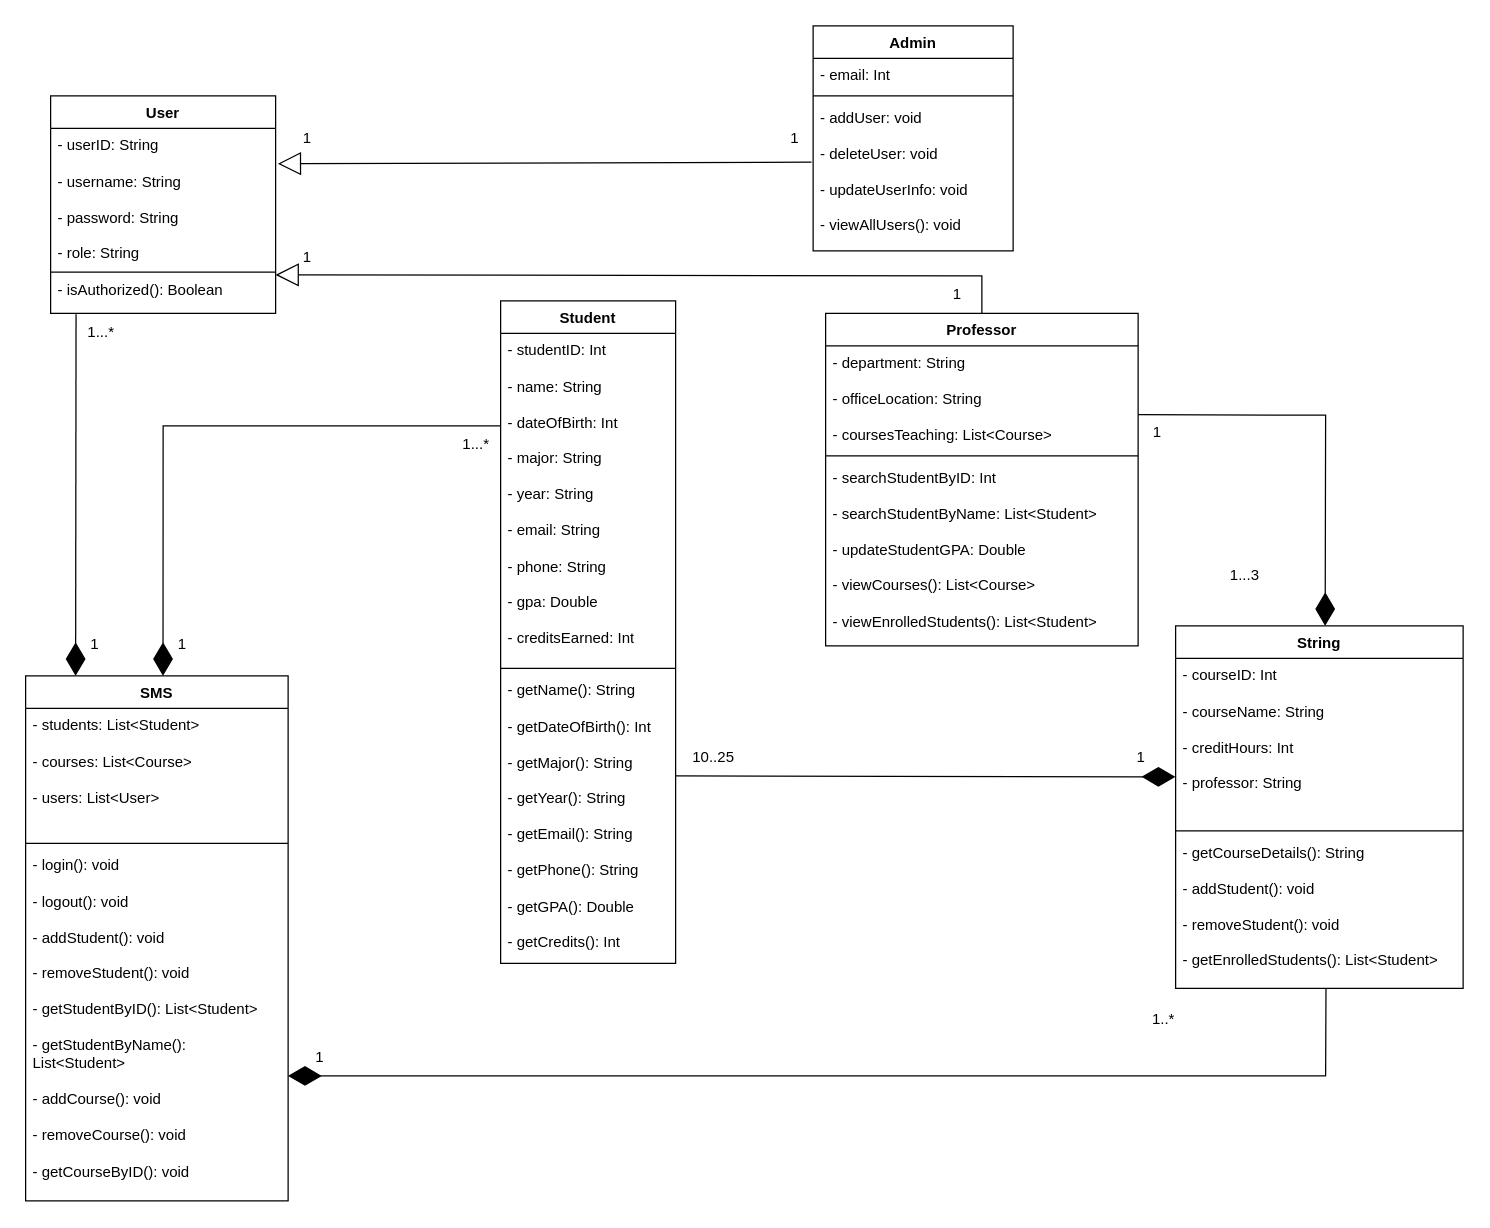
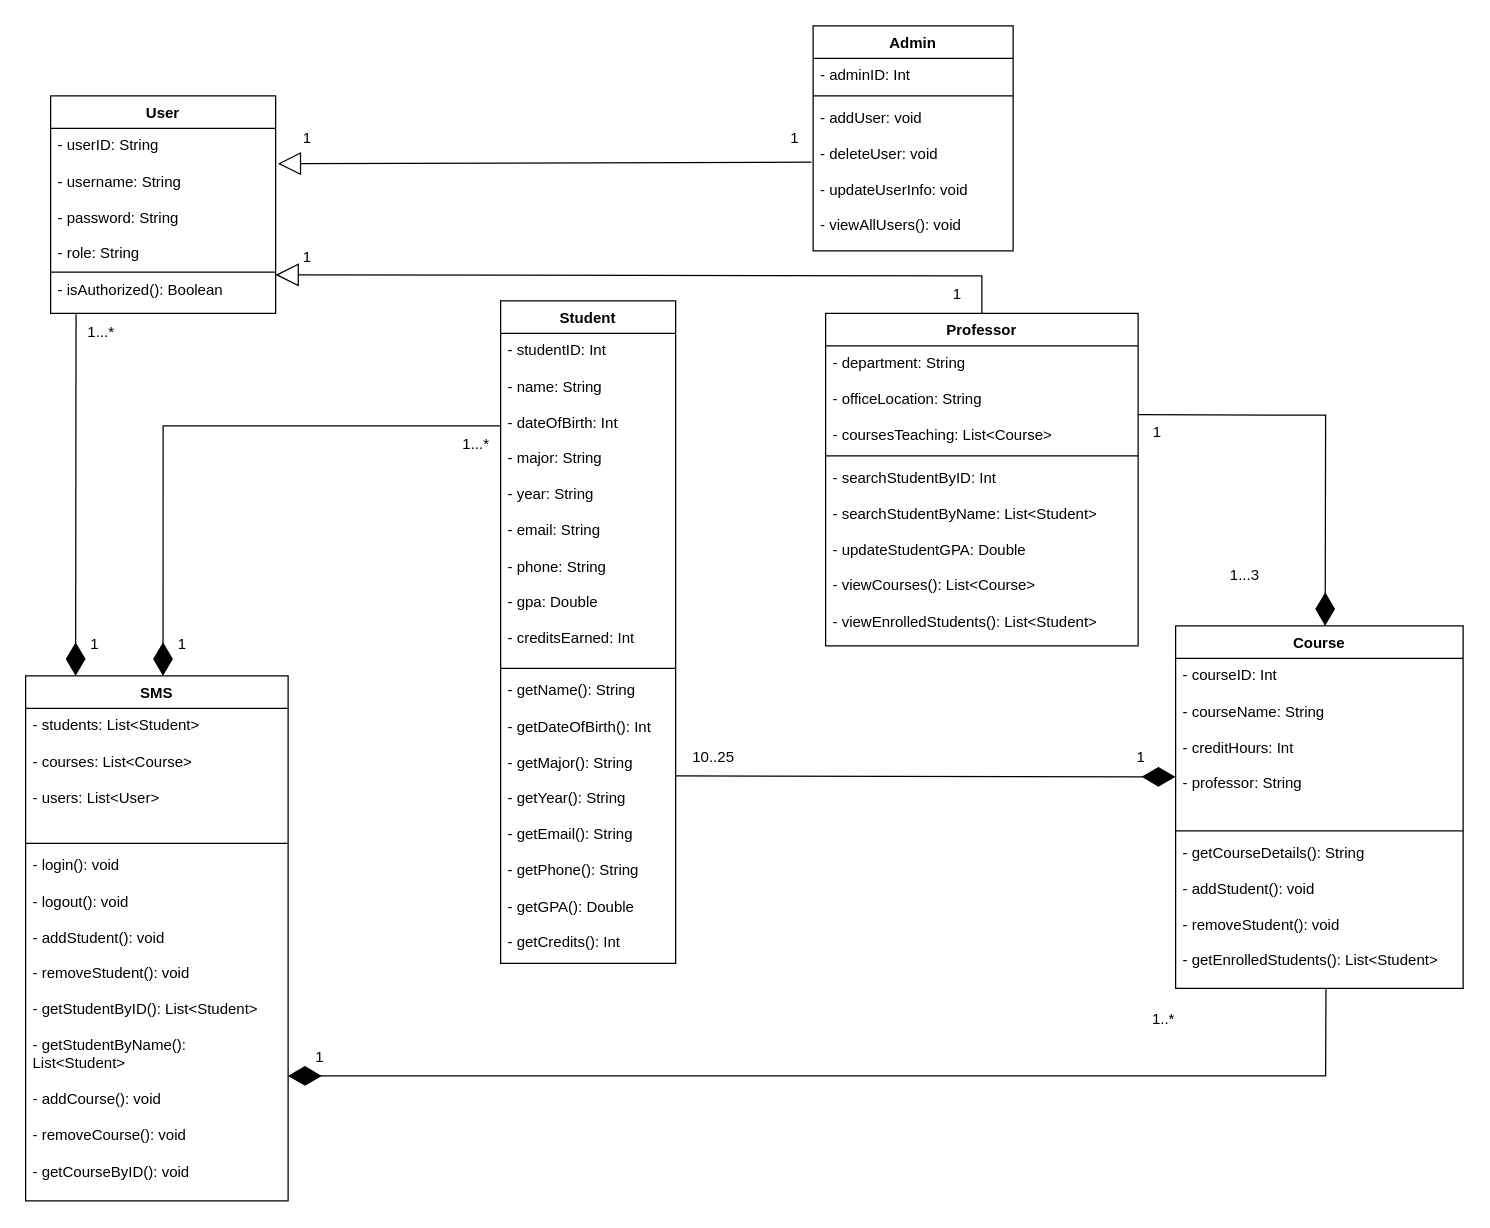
(861, 76) -> (872, 76)
(1319, 643) -> (1319, 643)
